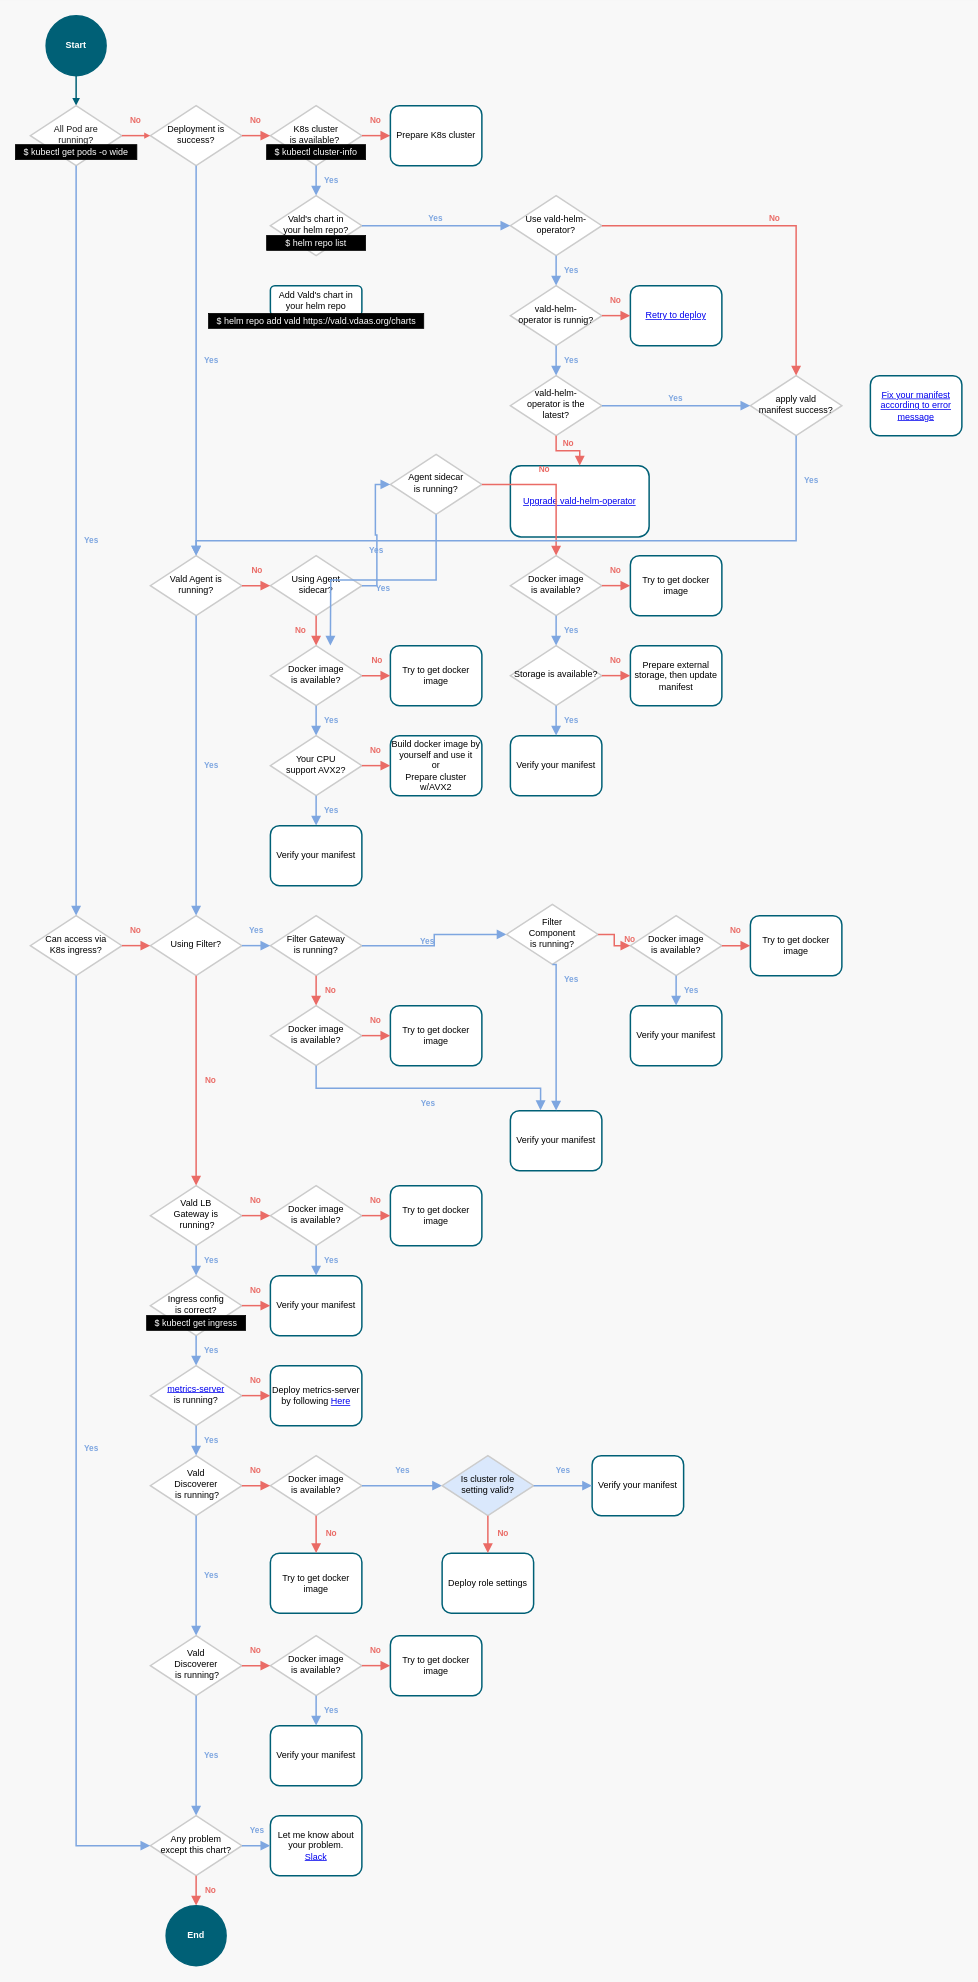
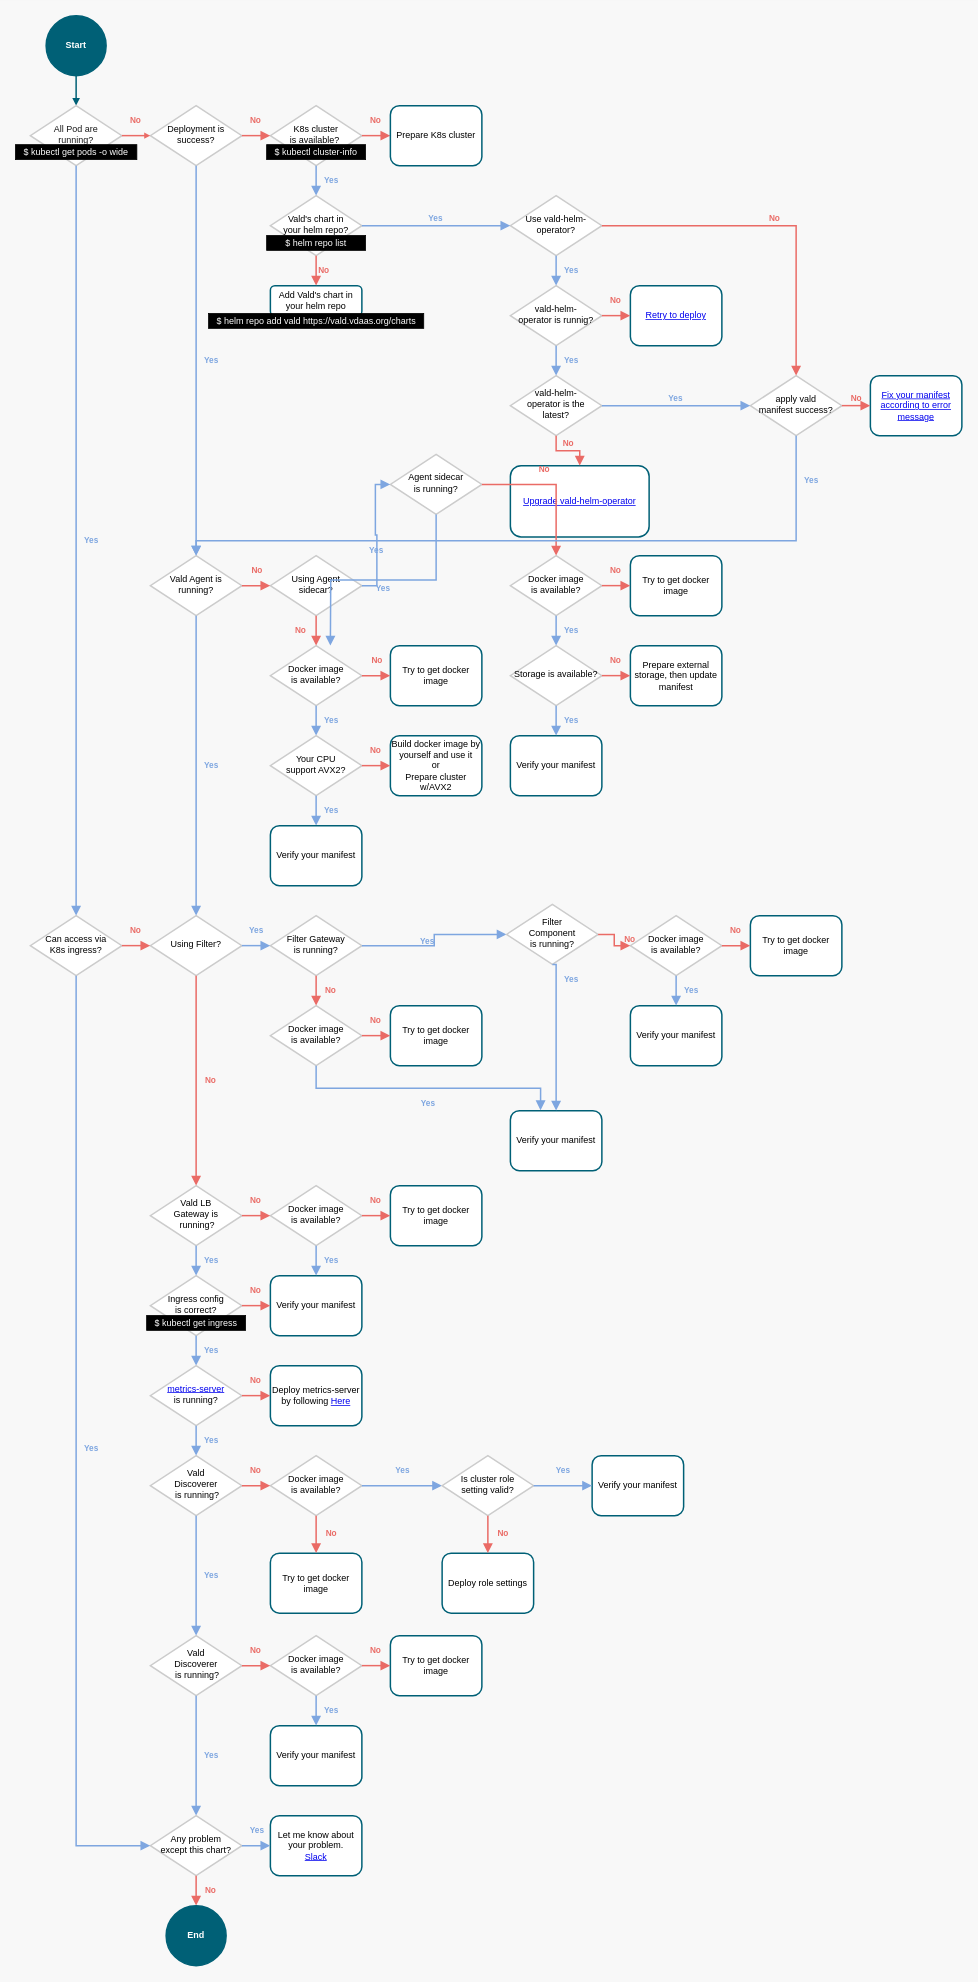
none -> (316, 266)
none -> (851, 405)
(488, 1485) -> (488, 1485)
